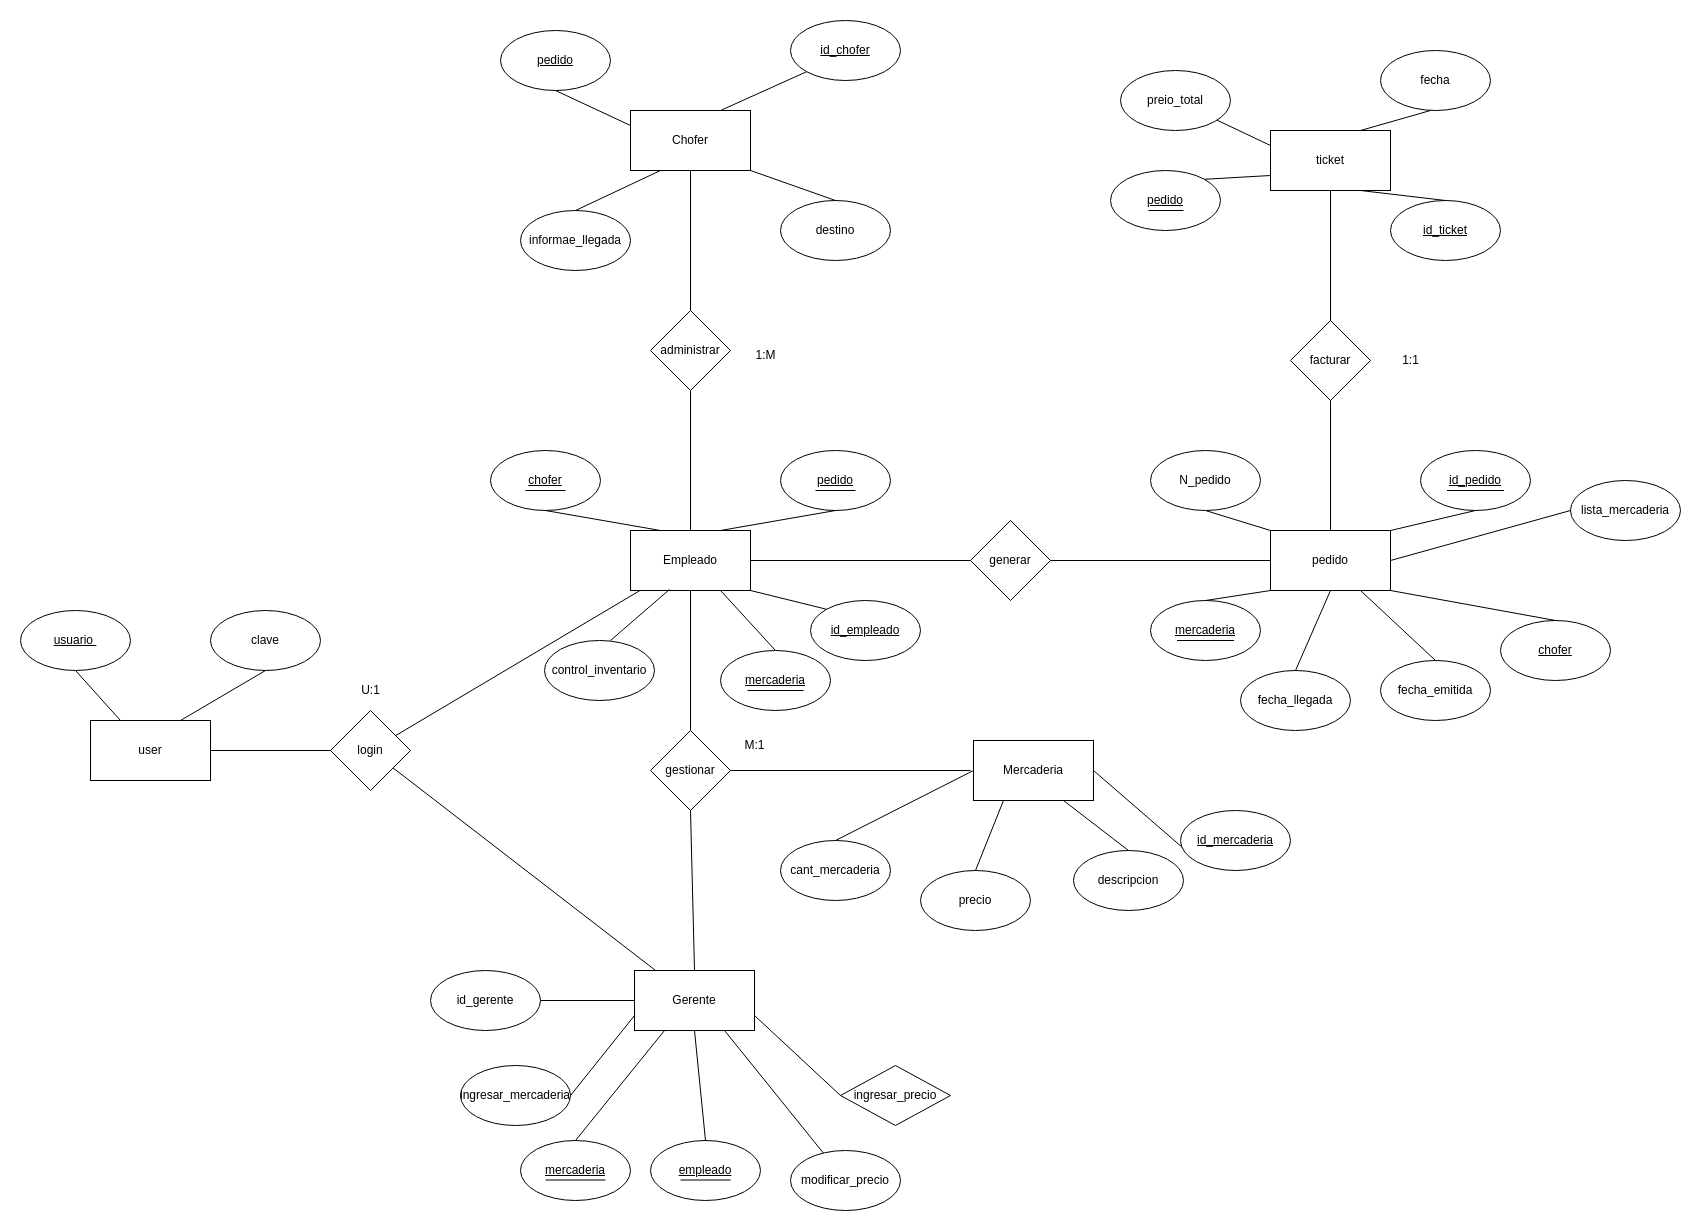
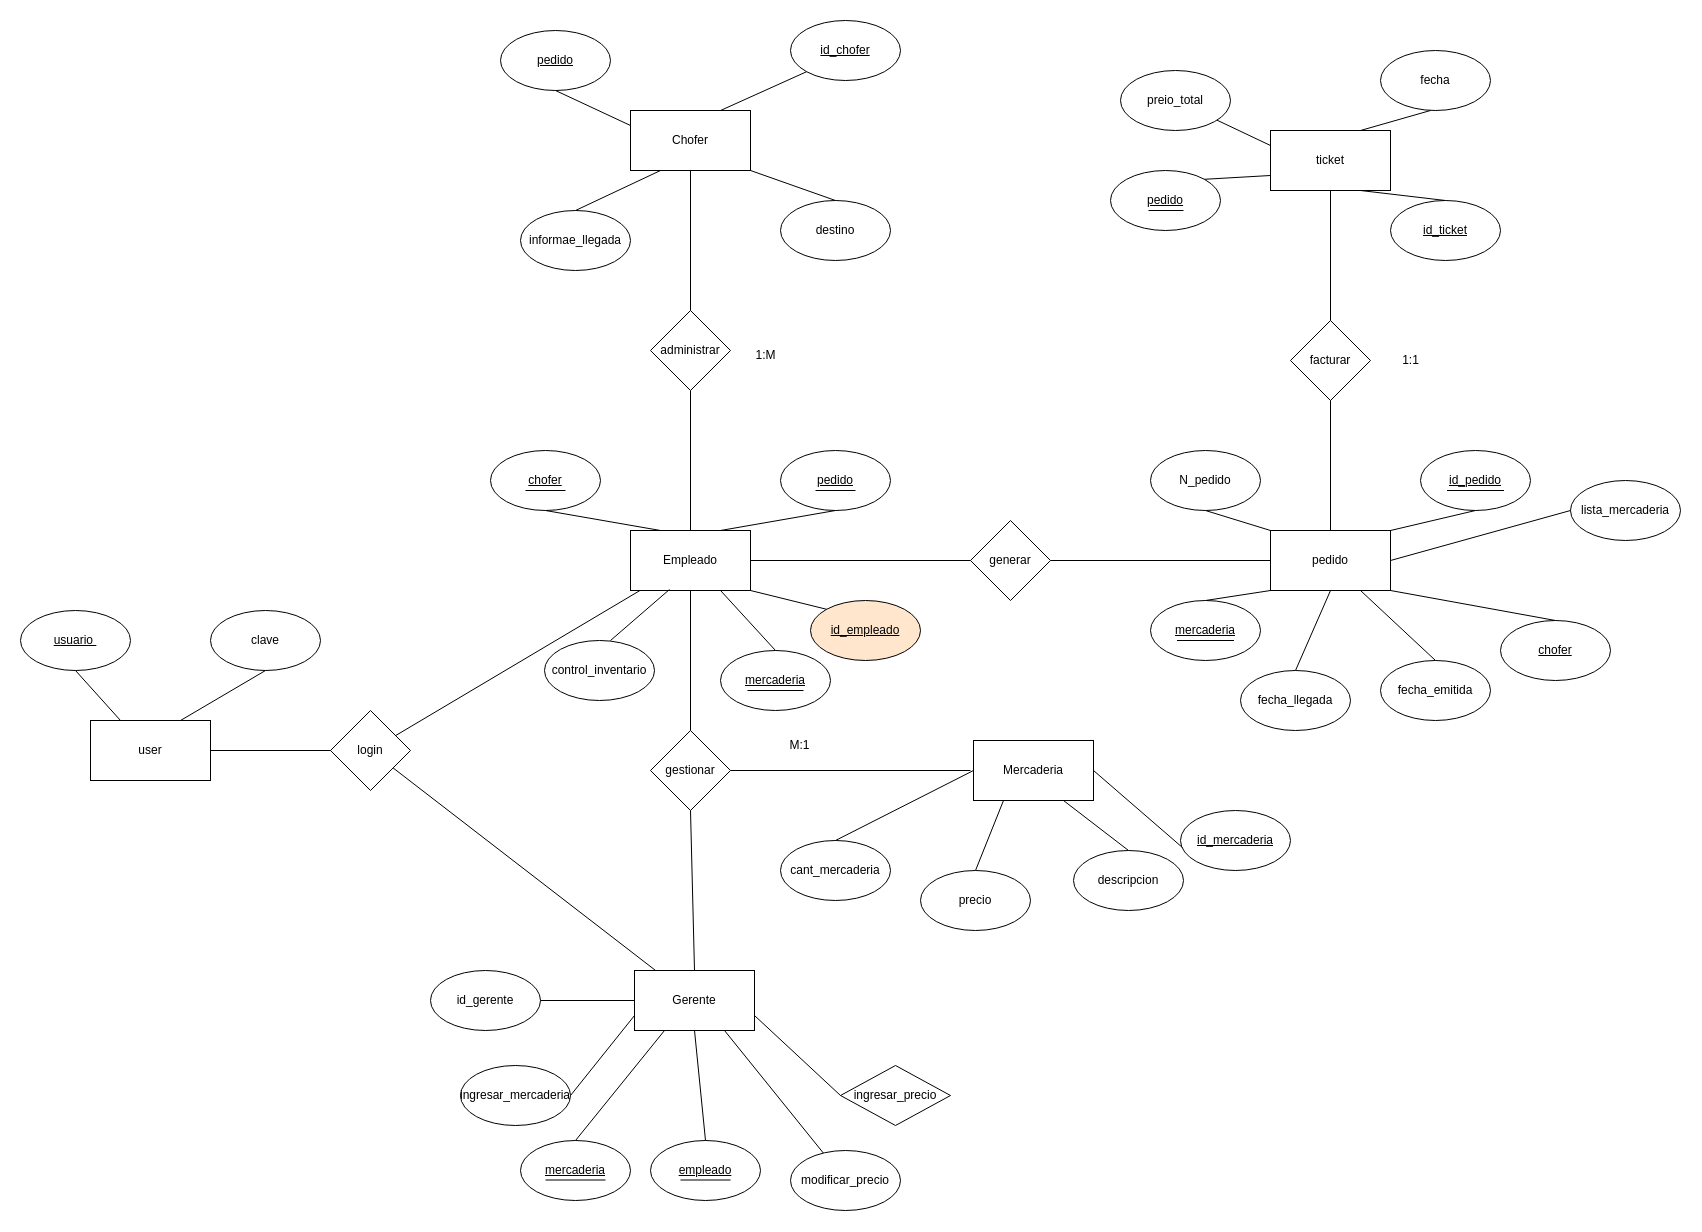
(866, 631) -> (866, 631)
(371, 691) -> none
(755, 746) -> (800, 746)
